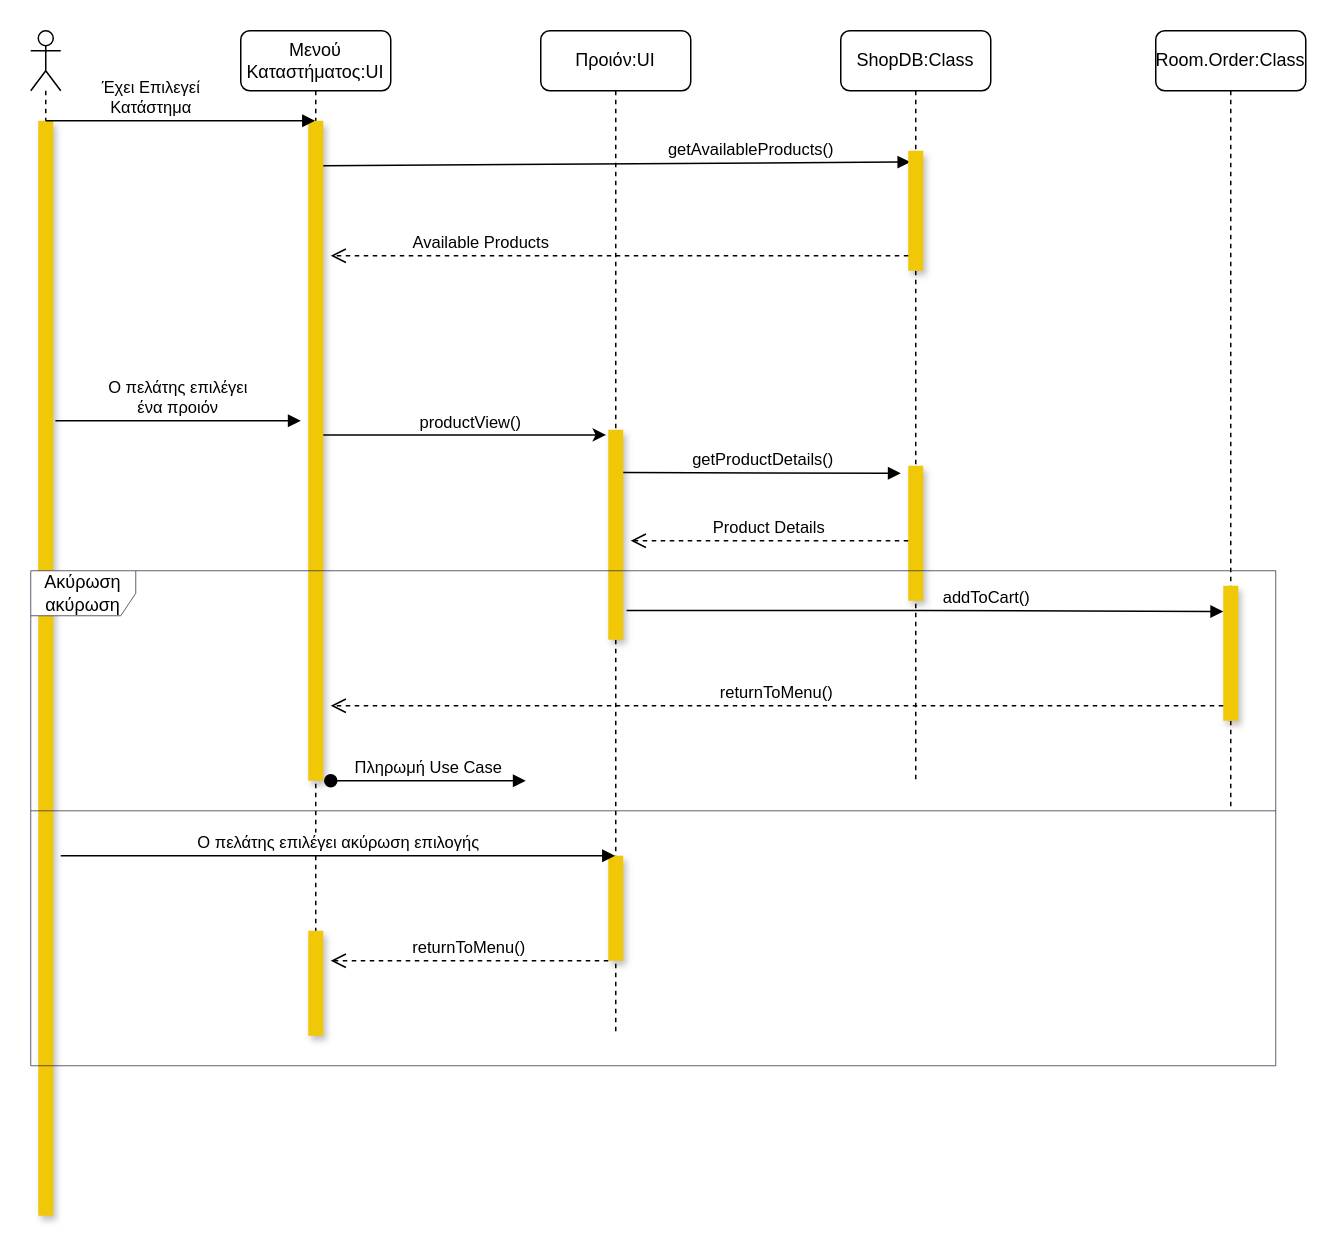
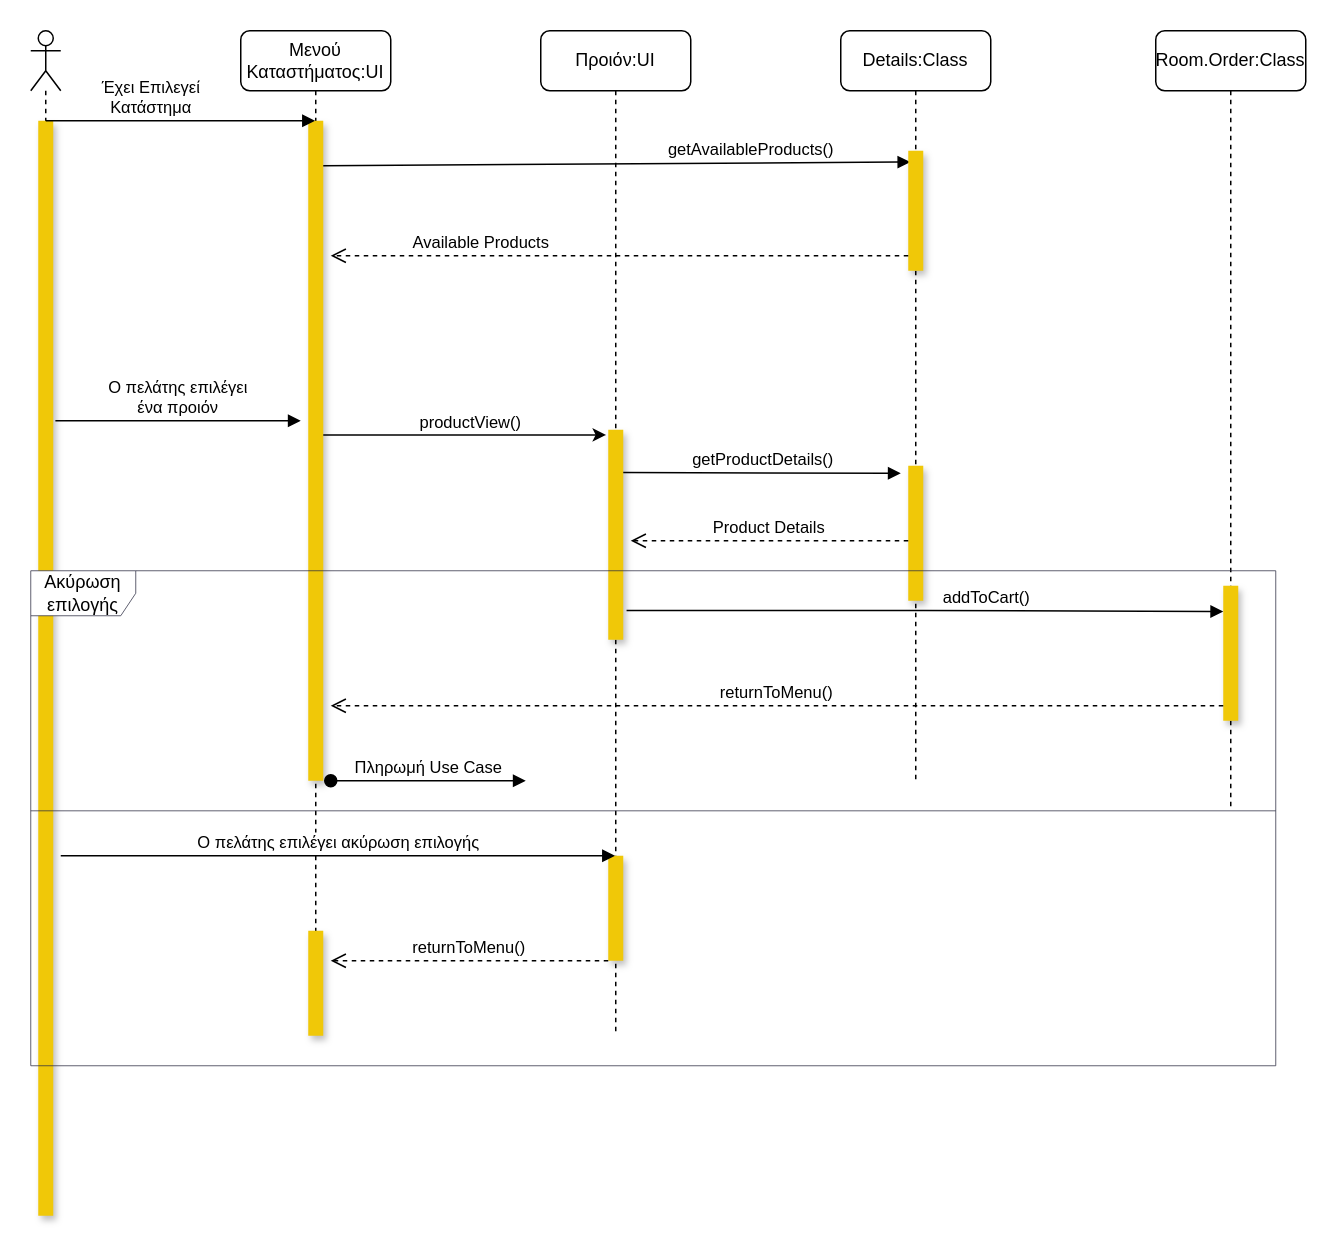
(916, 61) -> (916, 61)
(83, 593) -> (83, 593)
